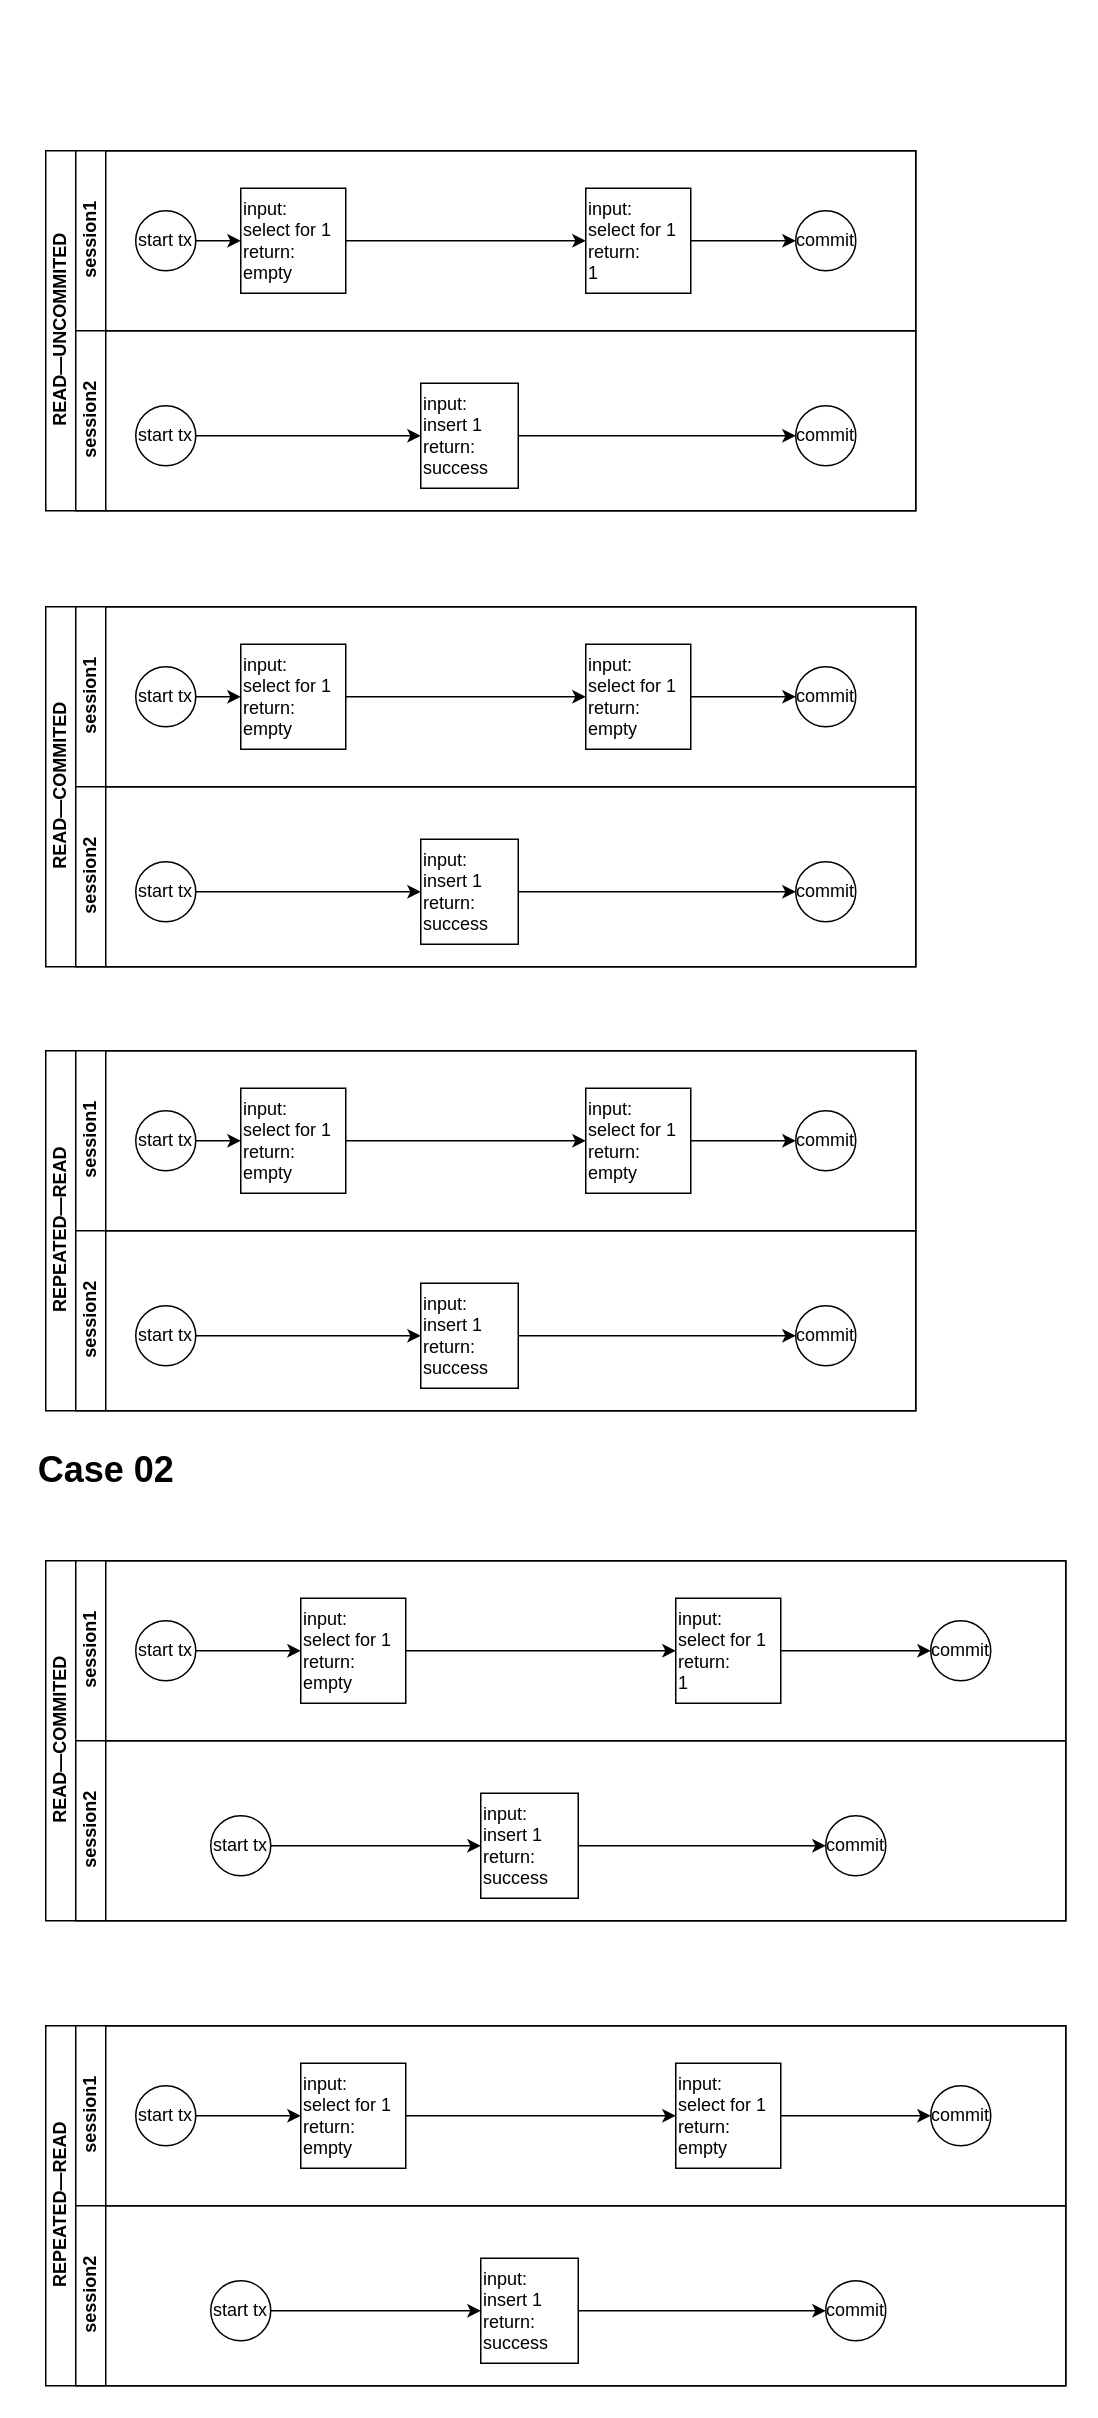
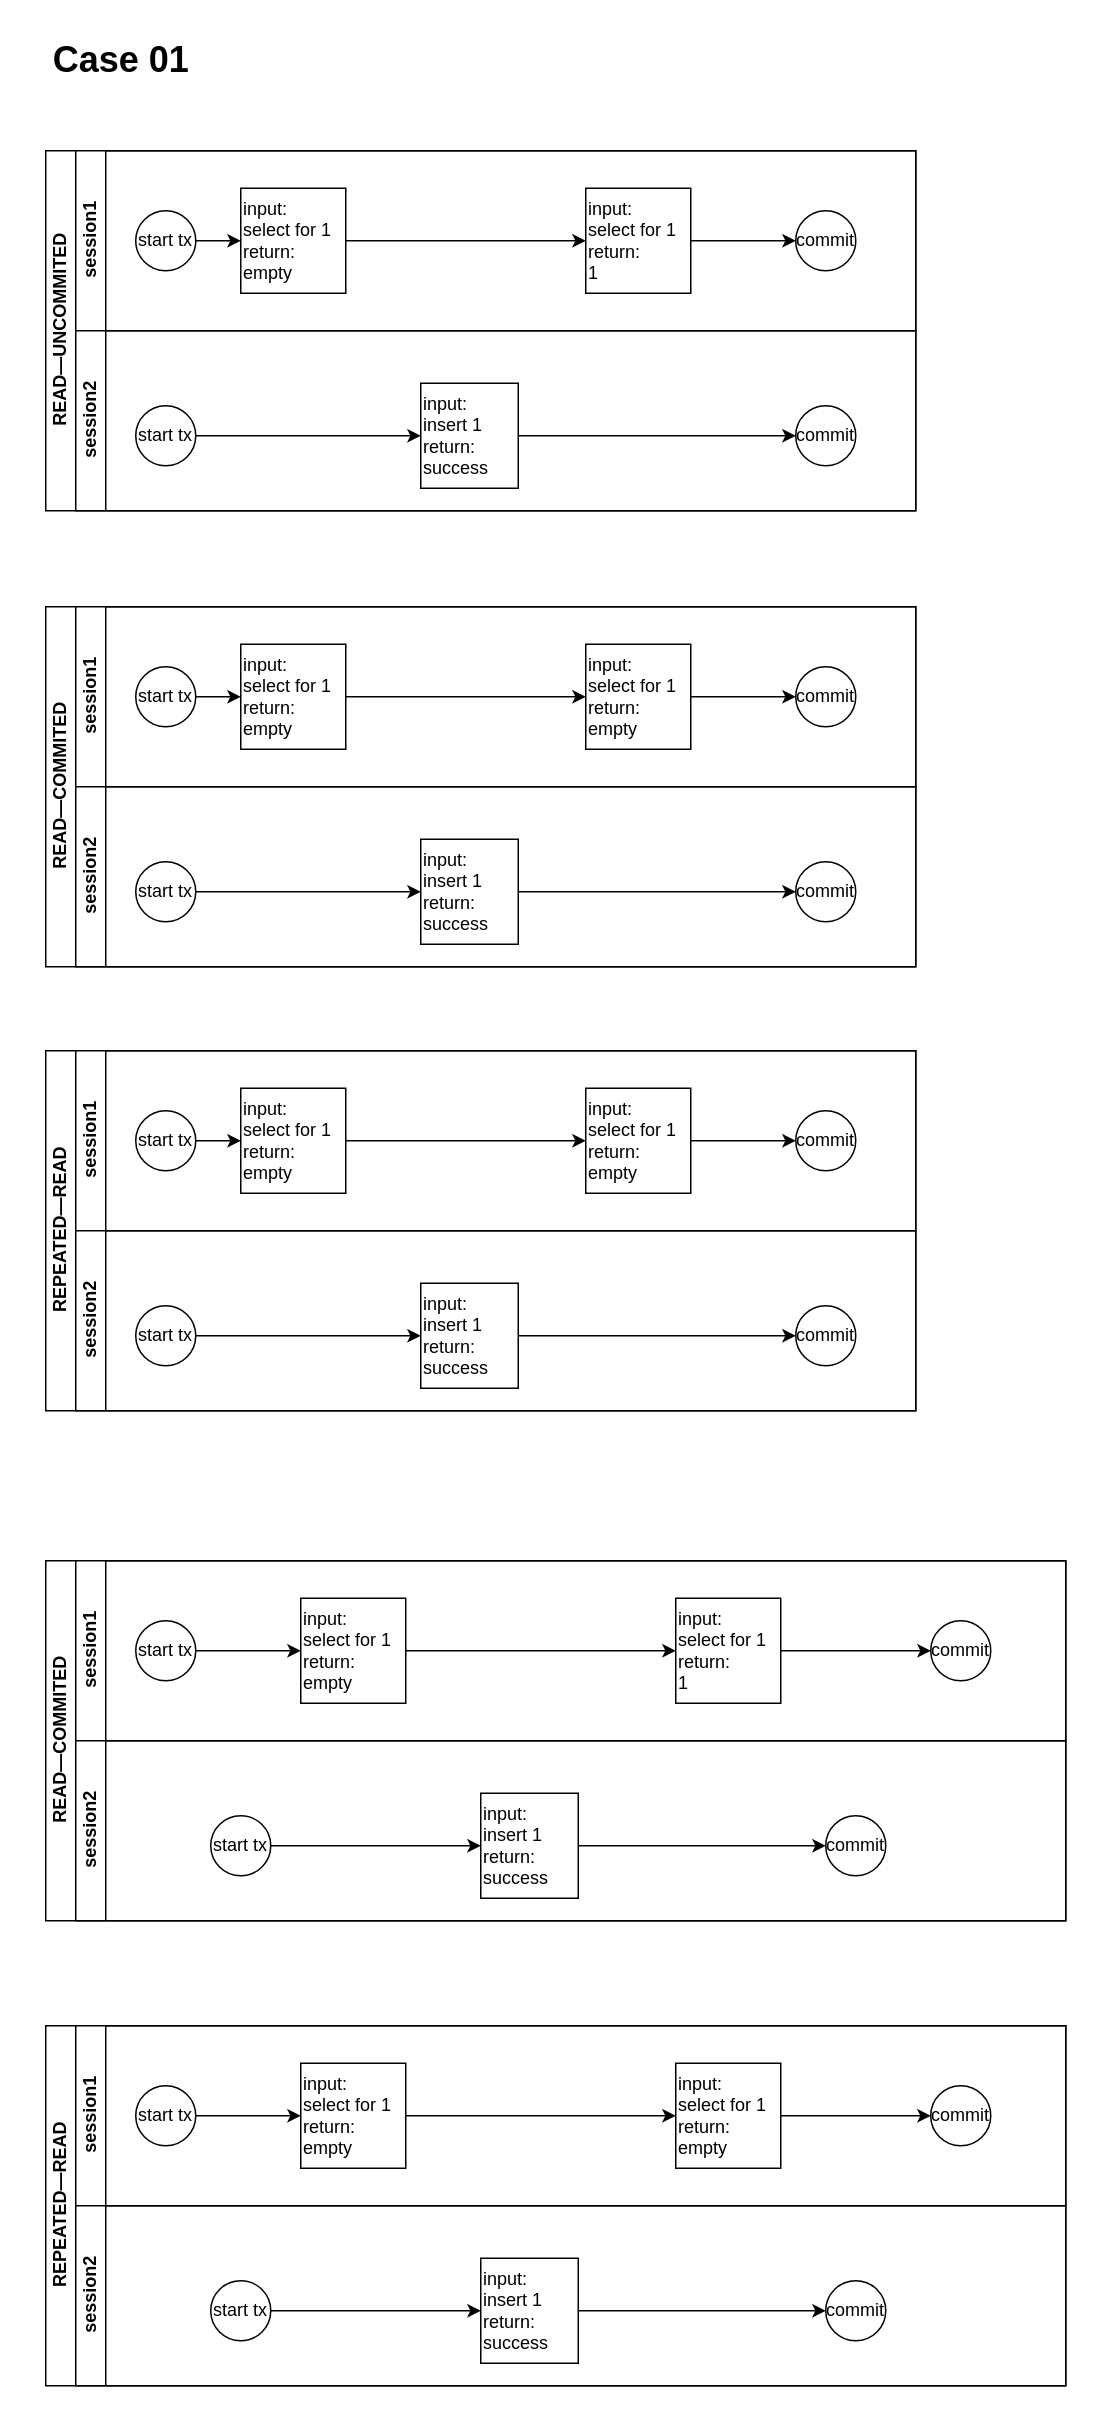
none -> (121, 61)
(106, 1471) -> none
